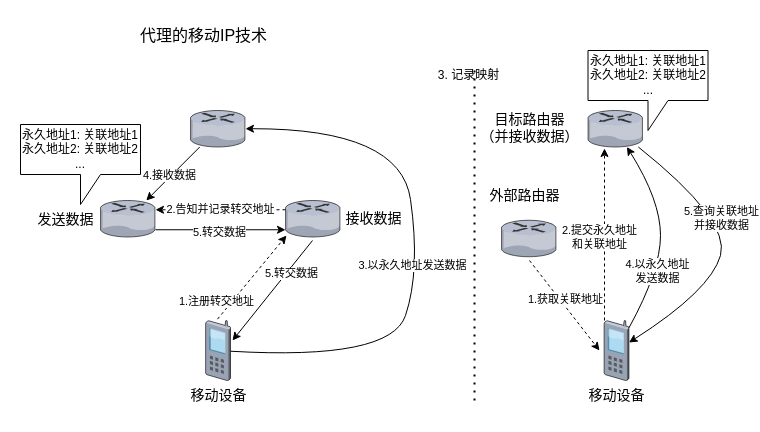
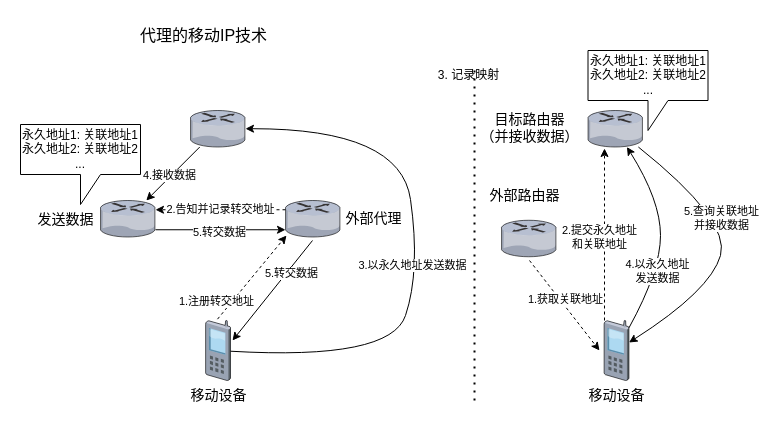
(374, 219) -> (374, 219)
